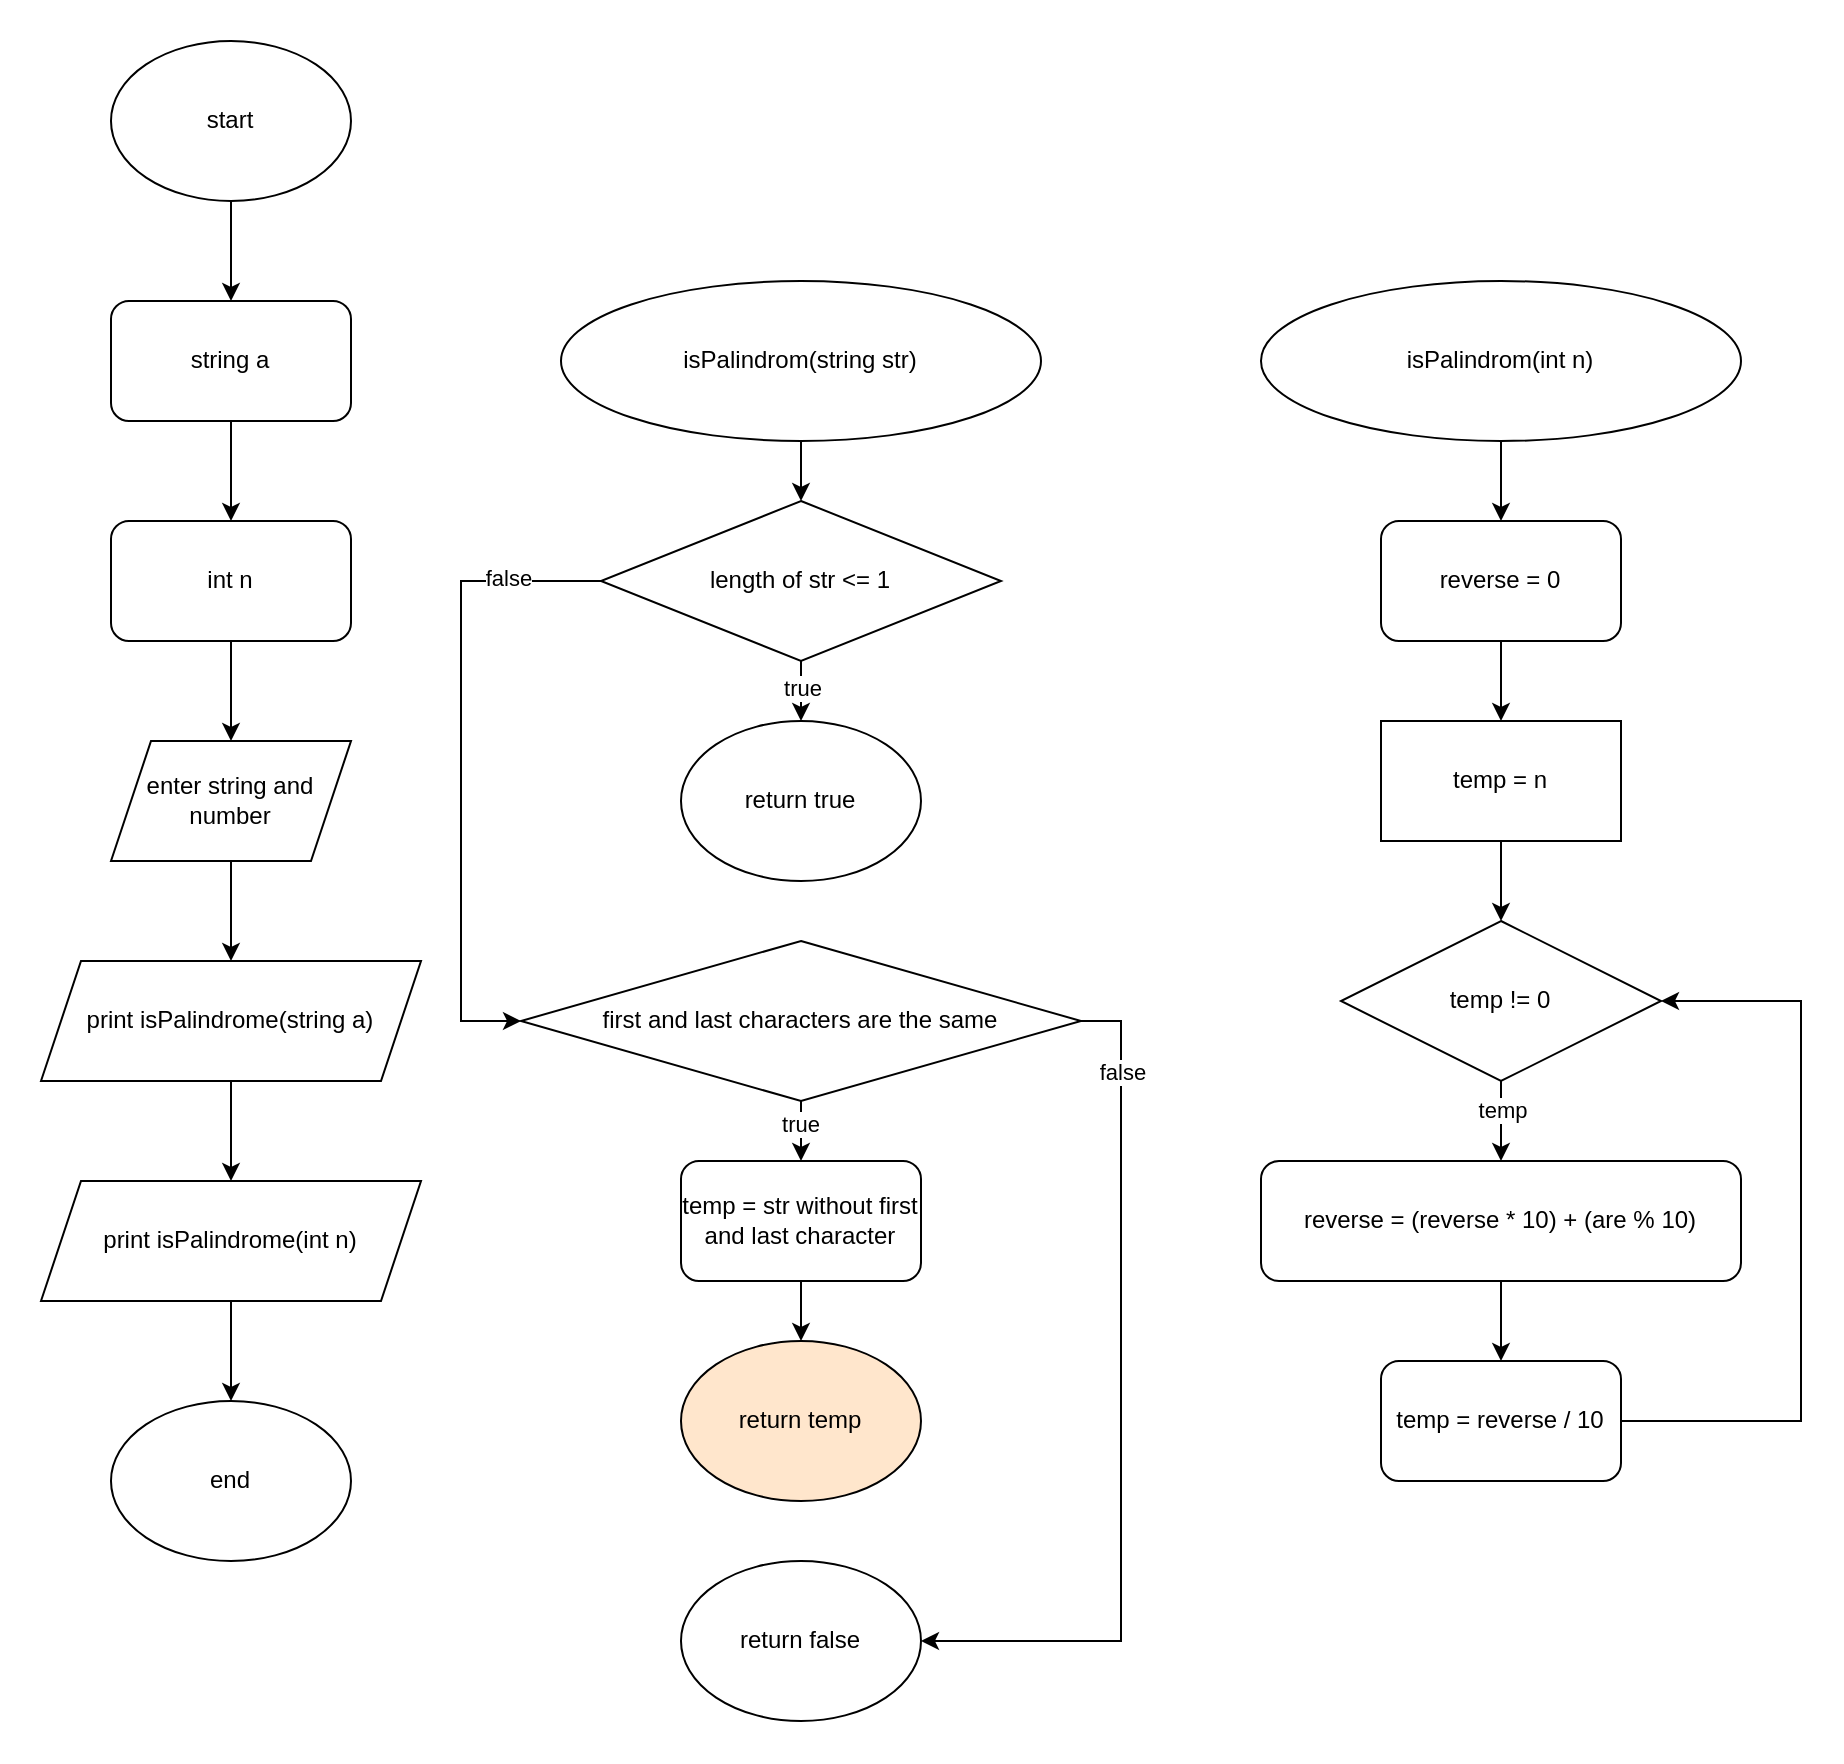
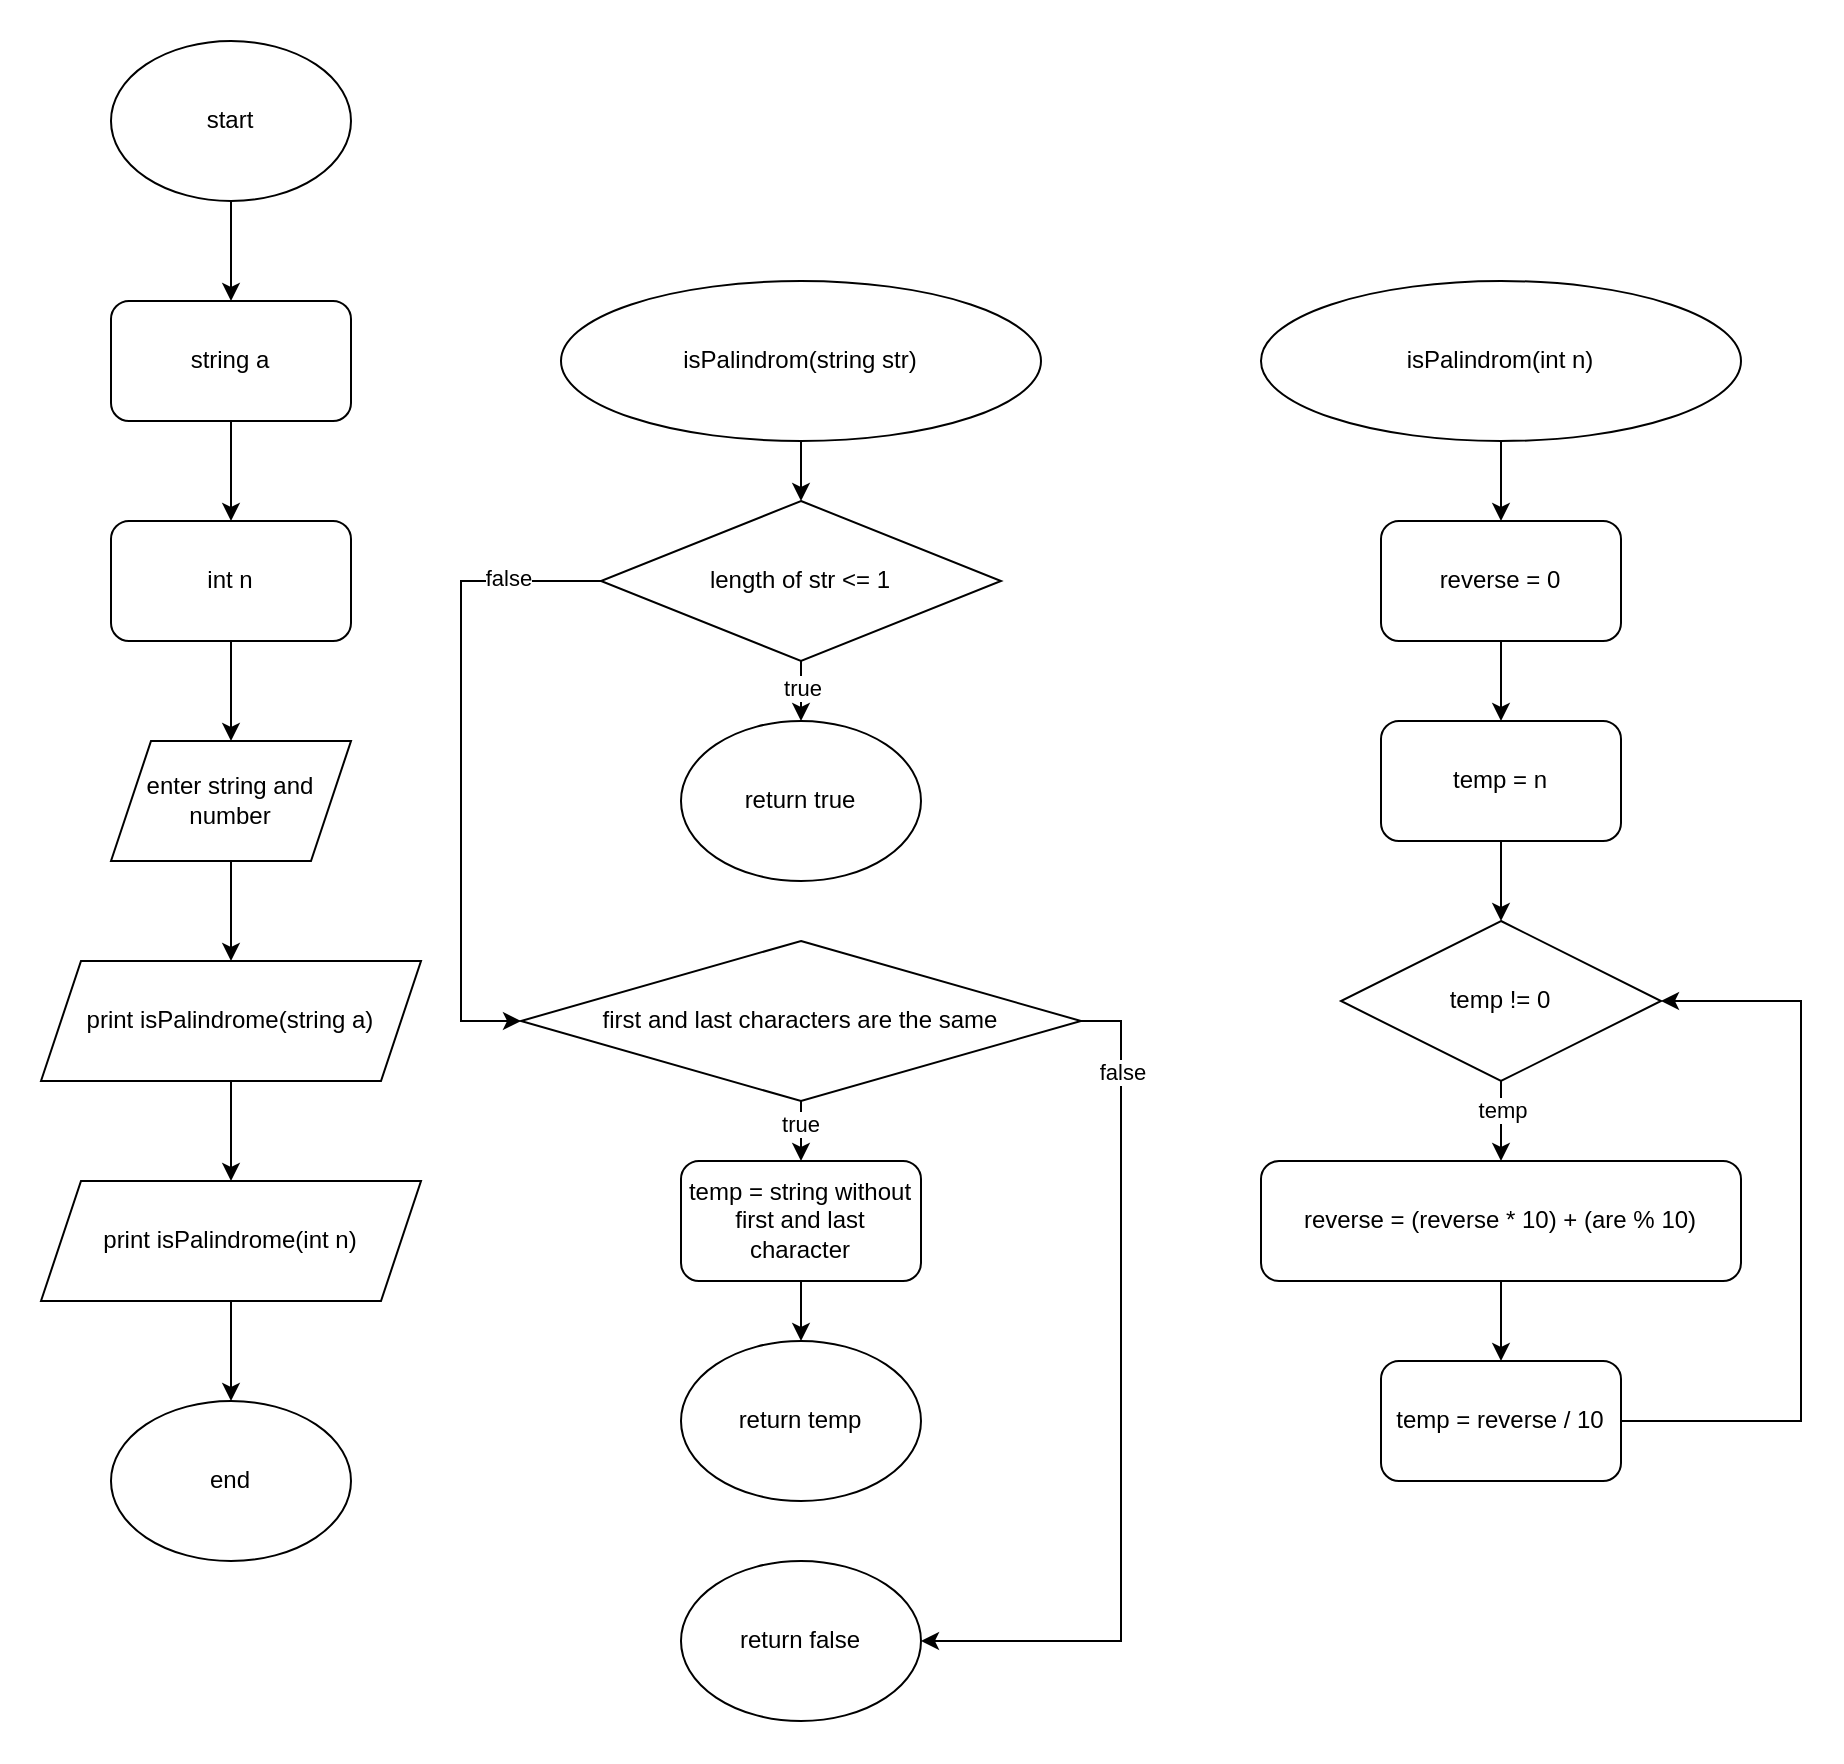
(1501, 781) -> (1501, 781)
(801, 1221) -> (801, 1221)
(801, 1421) -> (801, 1421)
